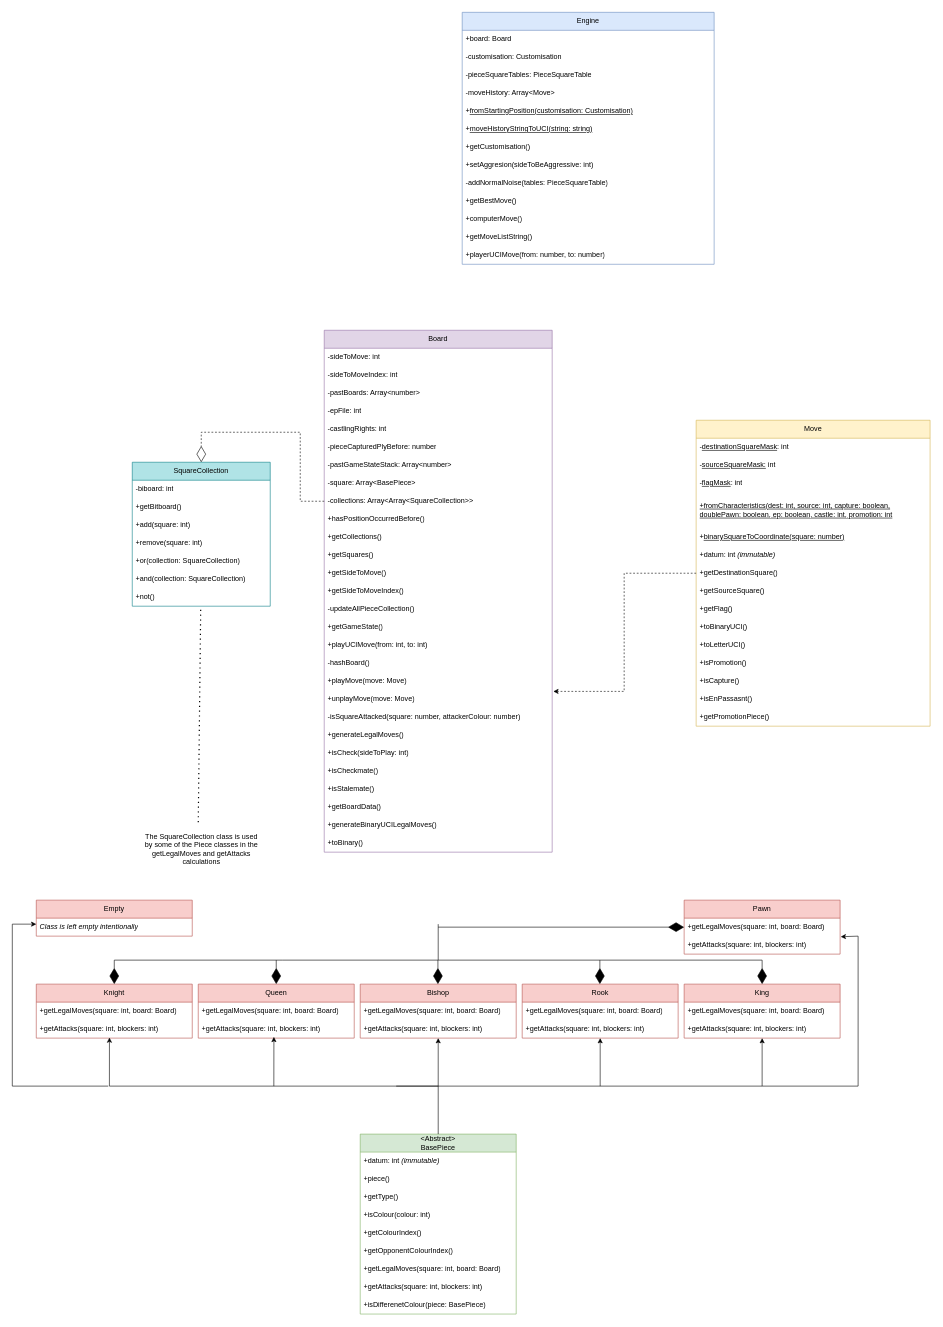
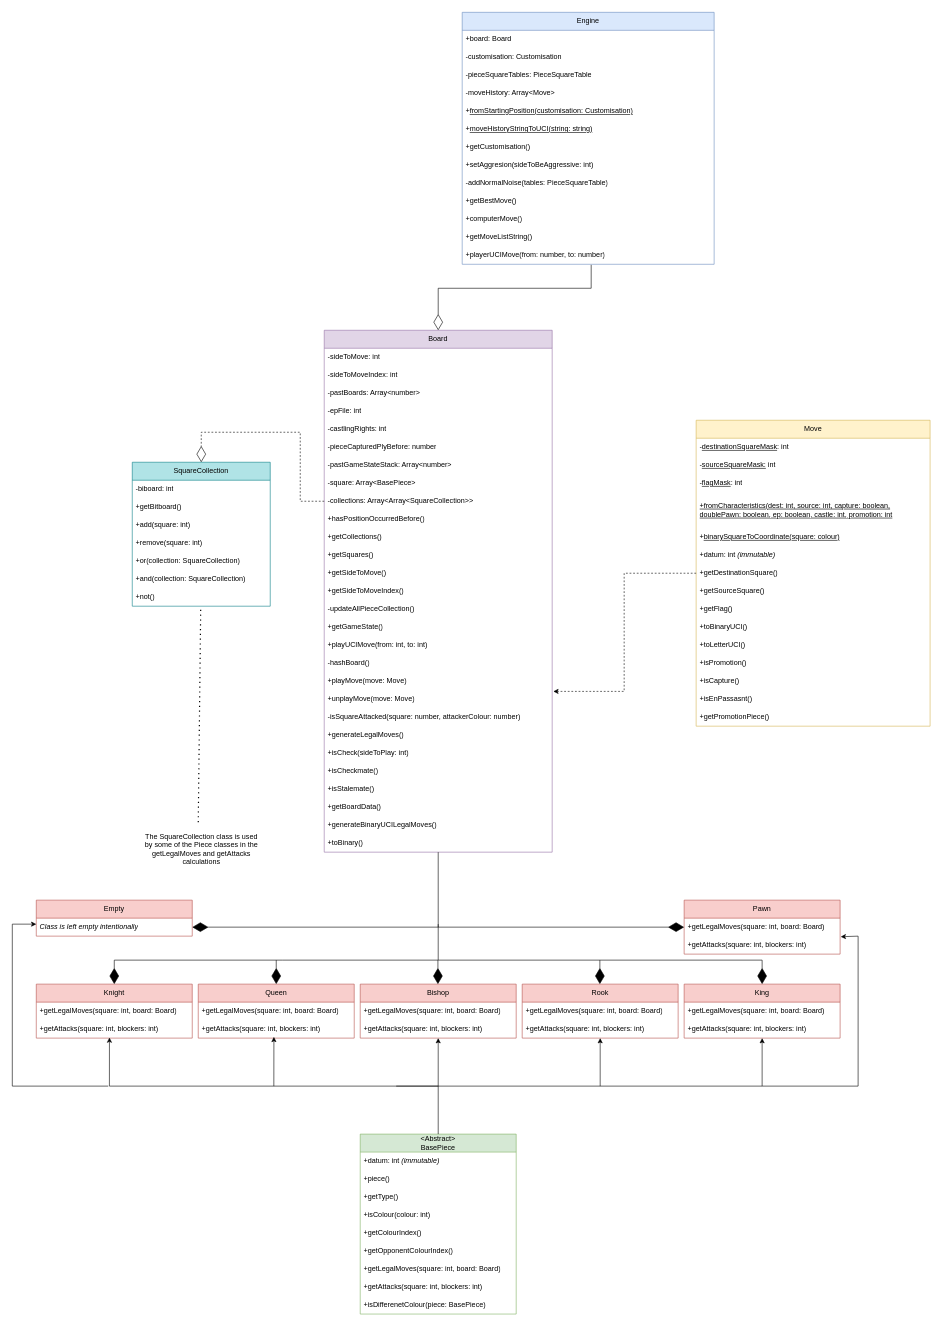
none -> (513, 288)
(779, 537) -> (778, 537)
none -> (209, 927)
